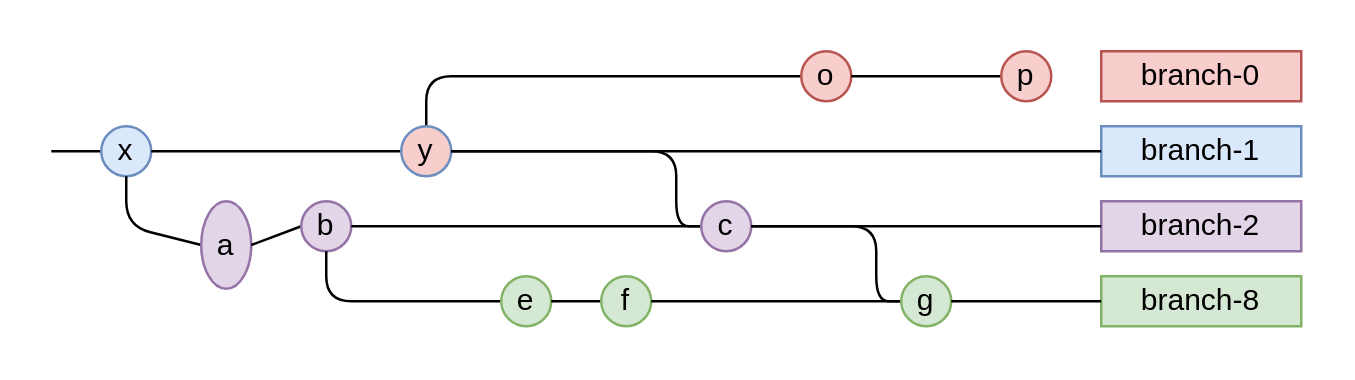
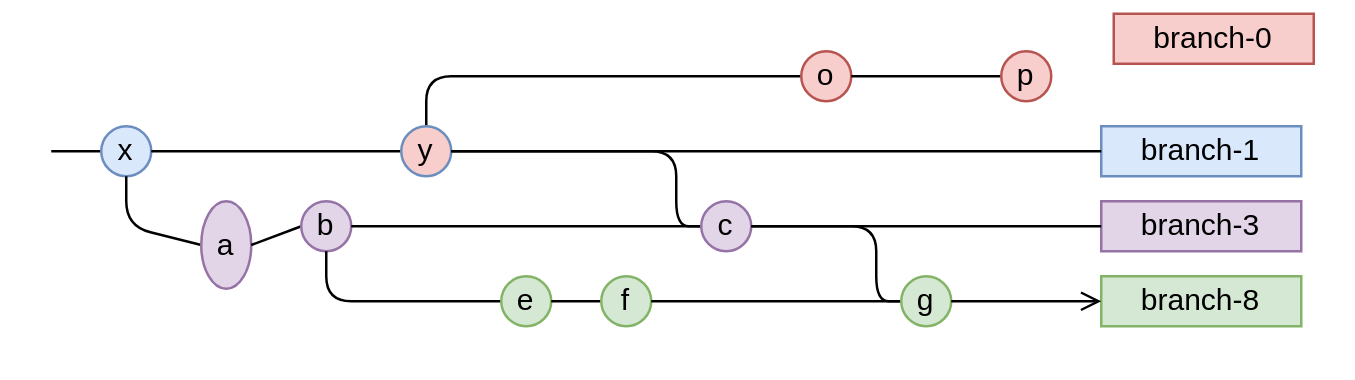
(1201, 76) -> (1214, 39)
(1201, 226) -> (1201, 226)
(1095, 301) -> (1092, 301)
